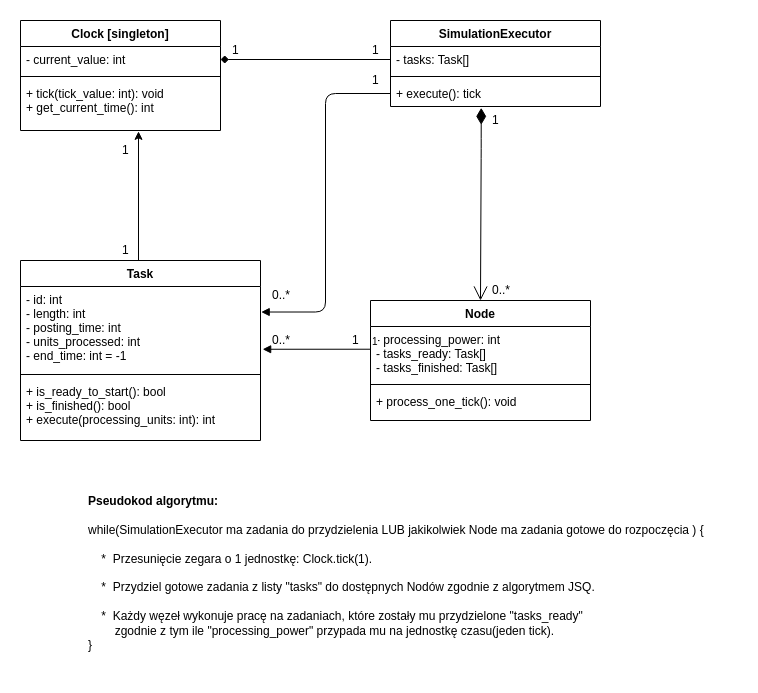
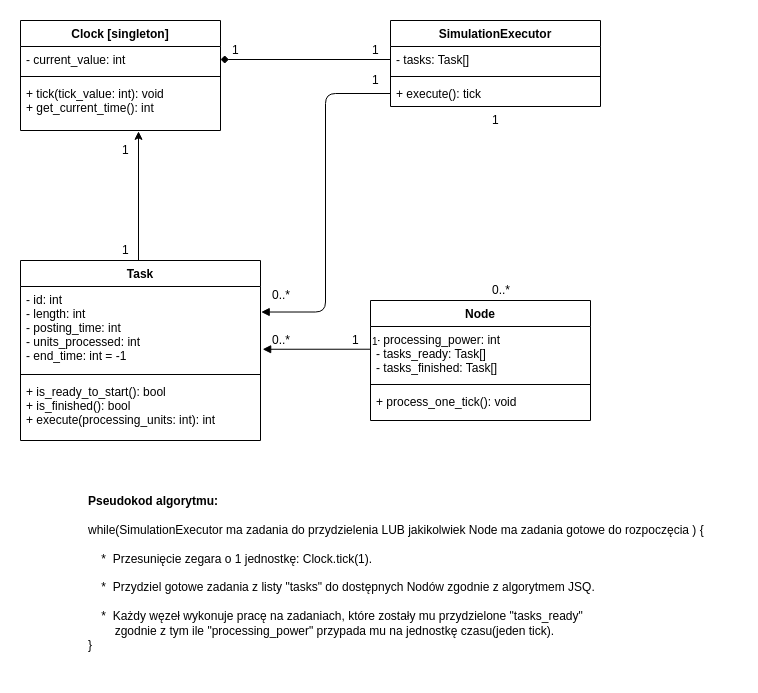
(481, 211) -> none
